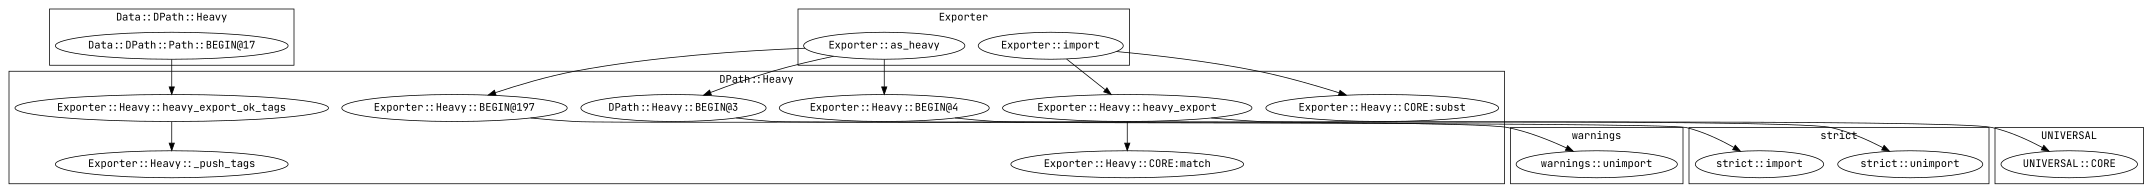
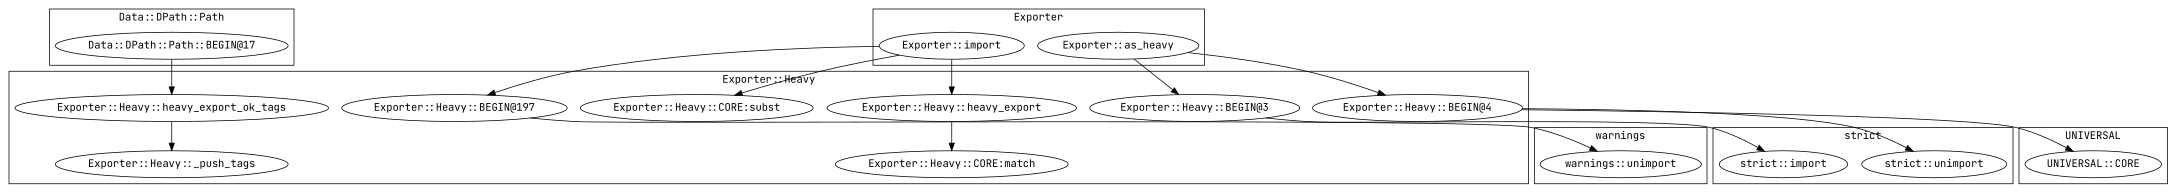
(172, 18) -> (172, 18)
(649, 60) -> (685, 56)
(757, 80) -> (769, 80)
(674, 108) -> (1195, 108)
(1838, 123) -> (1810, 115)
